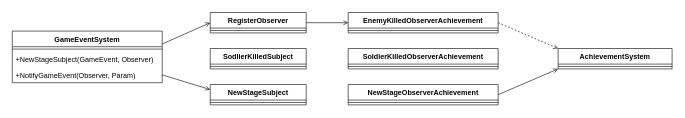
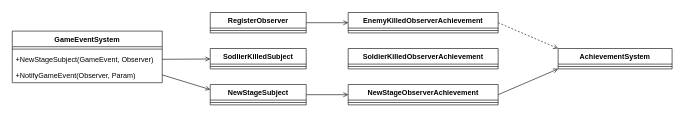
(185, 34) -> none
none -> (187, 59)
none -> (327, 95)
